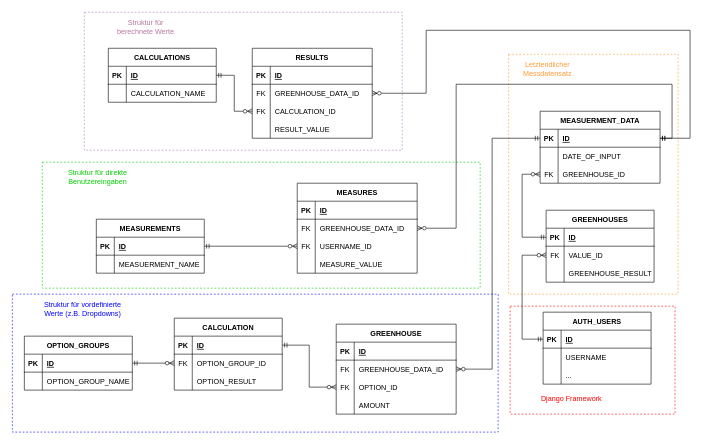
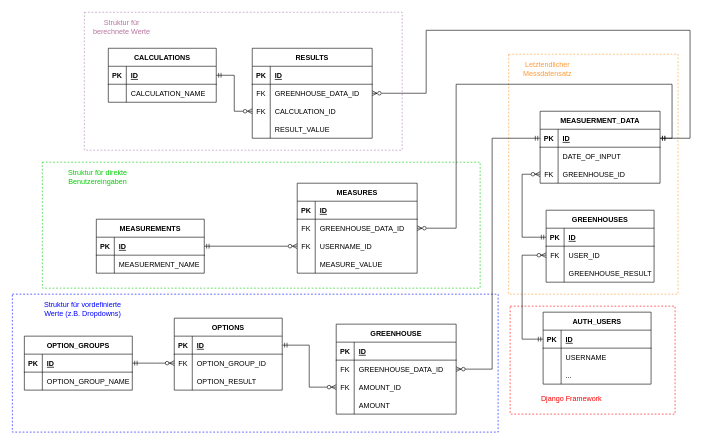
(146, 27) -> (122, 27)
(585, 256) -> (583, 256)
(228, 328) -> (228, 328)
(377, 388) -> (377, 388)
